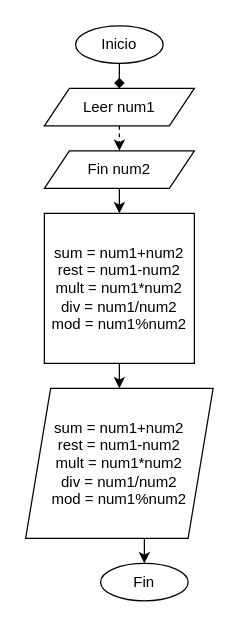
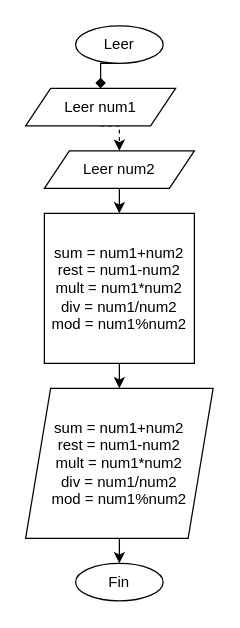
(119, 44) -> (119, 44)
(119, 107) -> (101, 107)
(119, 169) -> (119, 169)
(144, 582) -> (119, 582)
